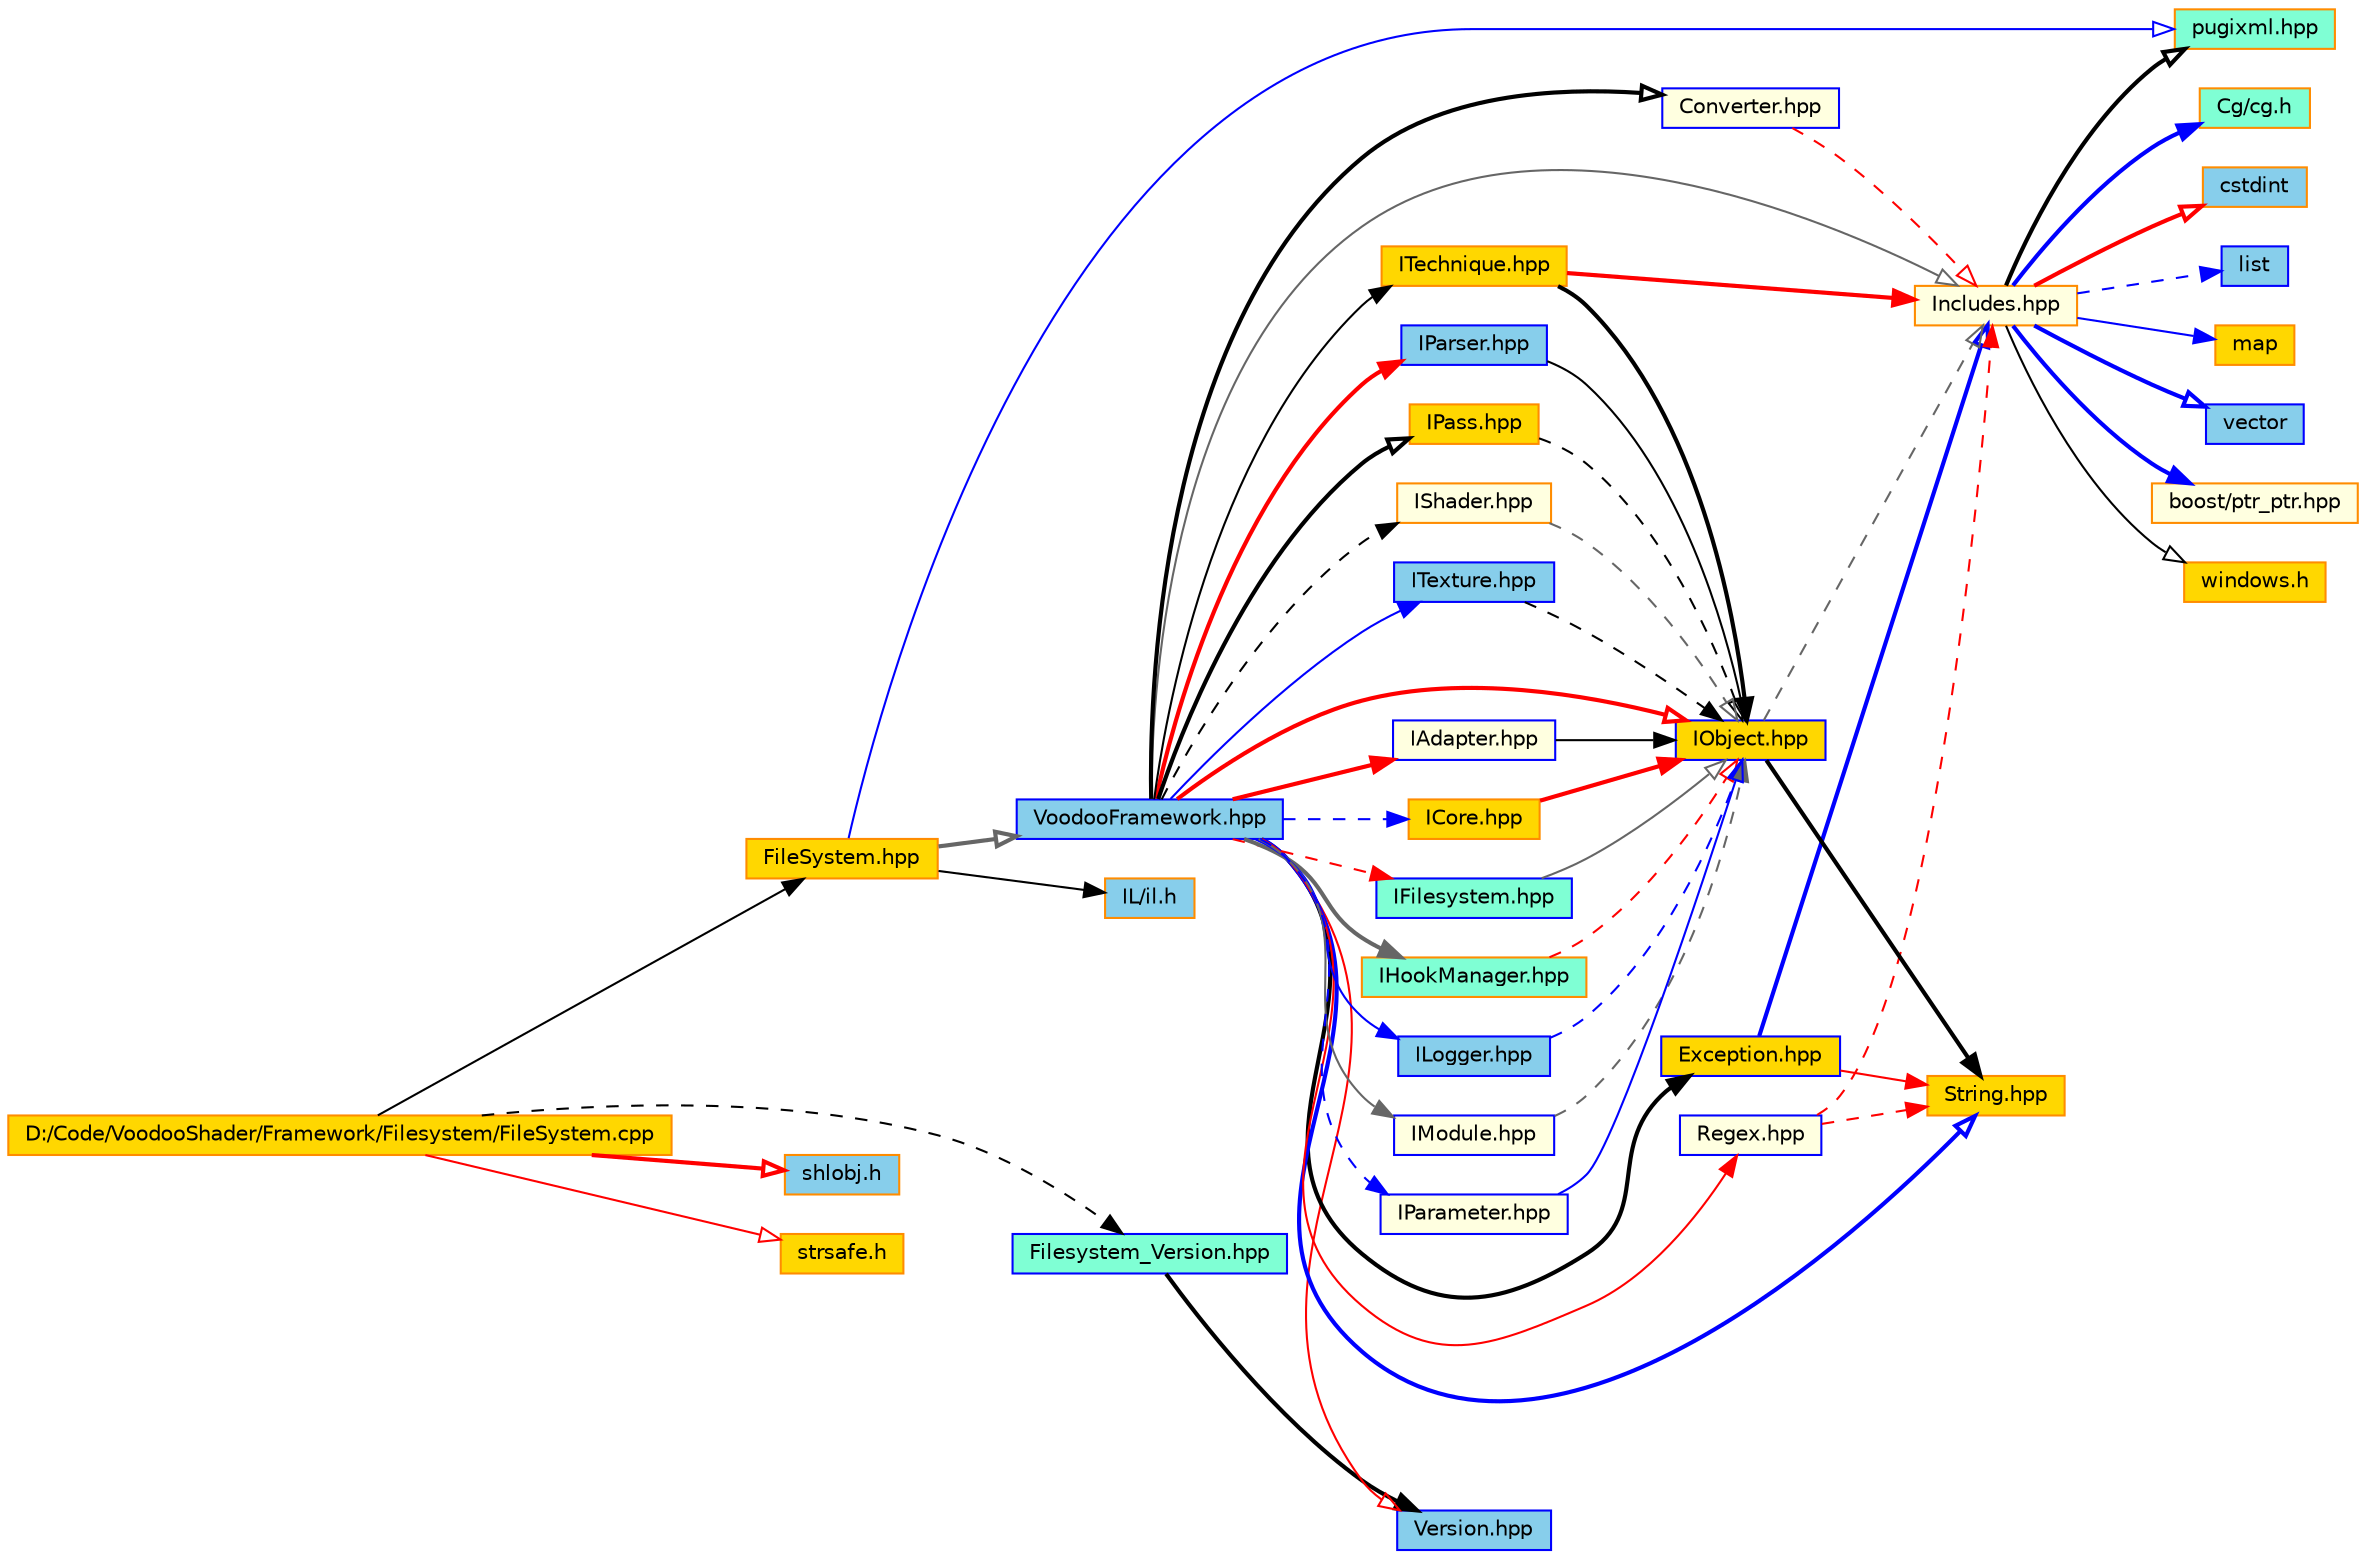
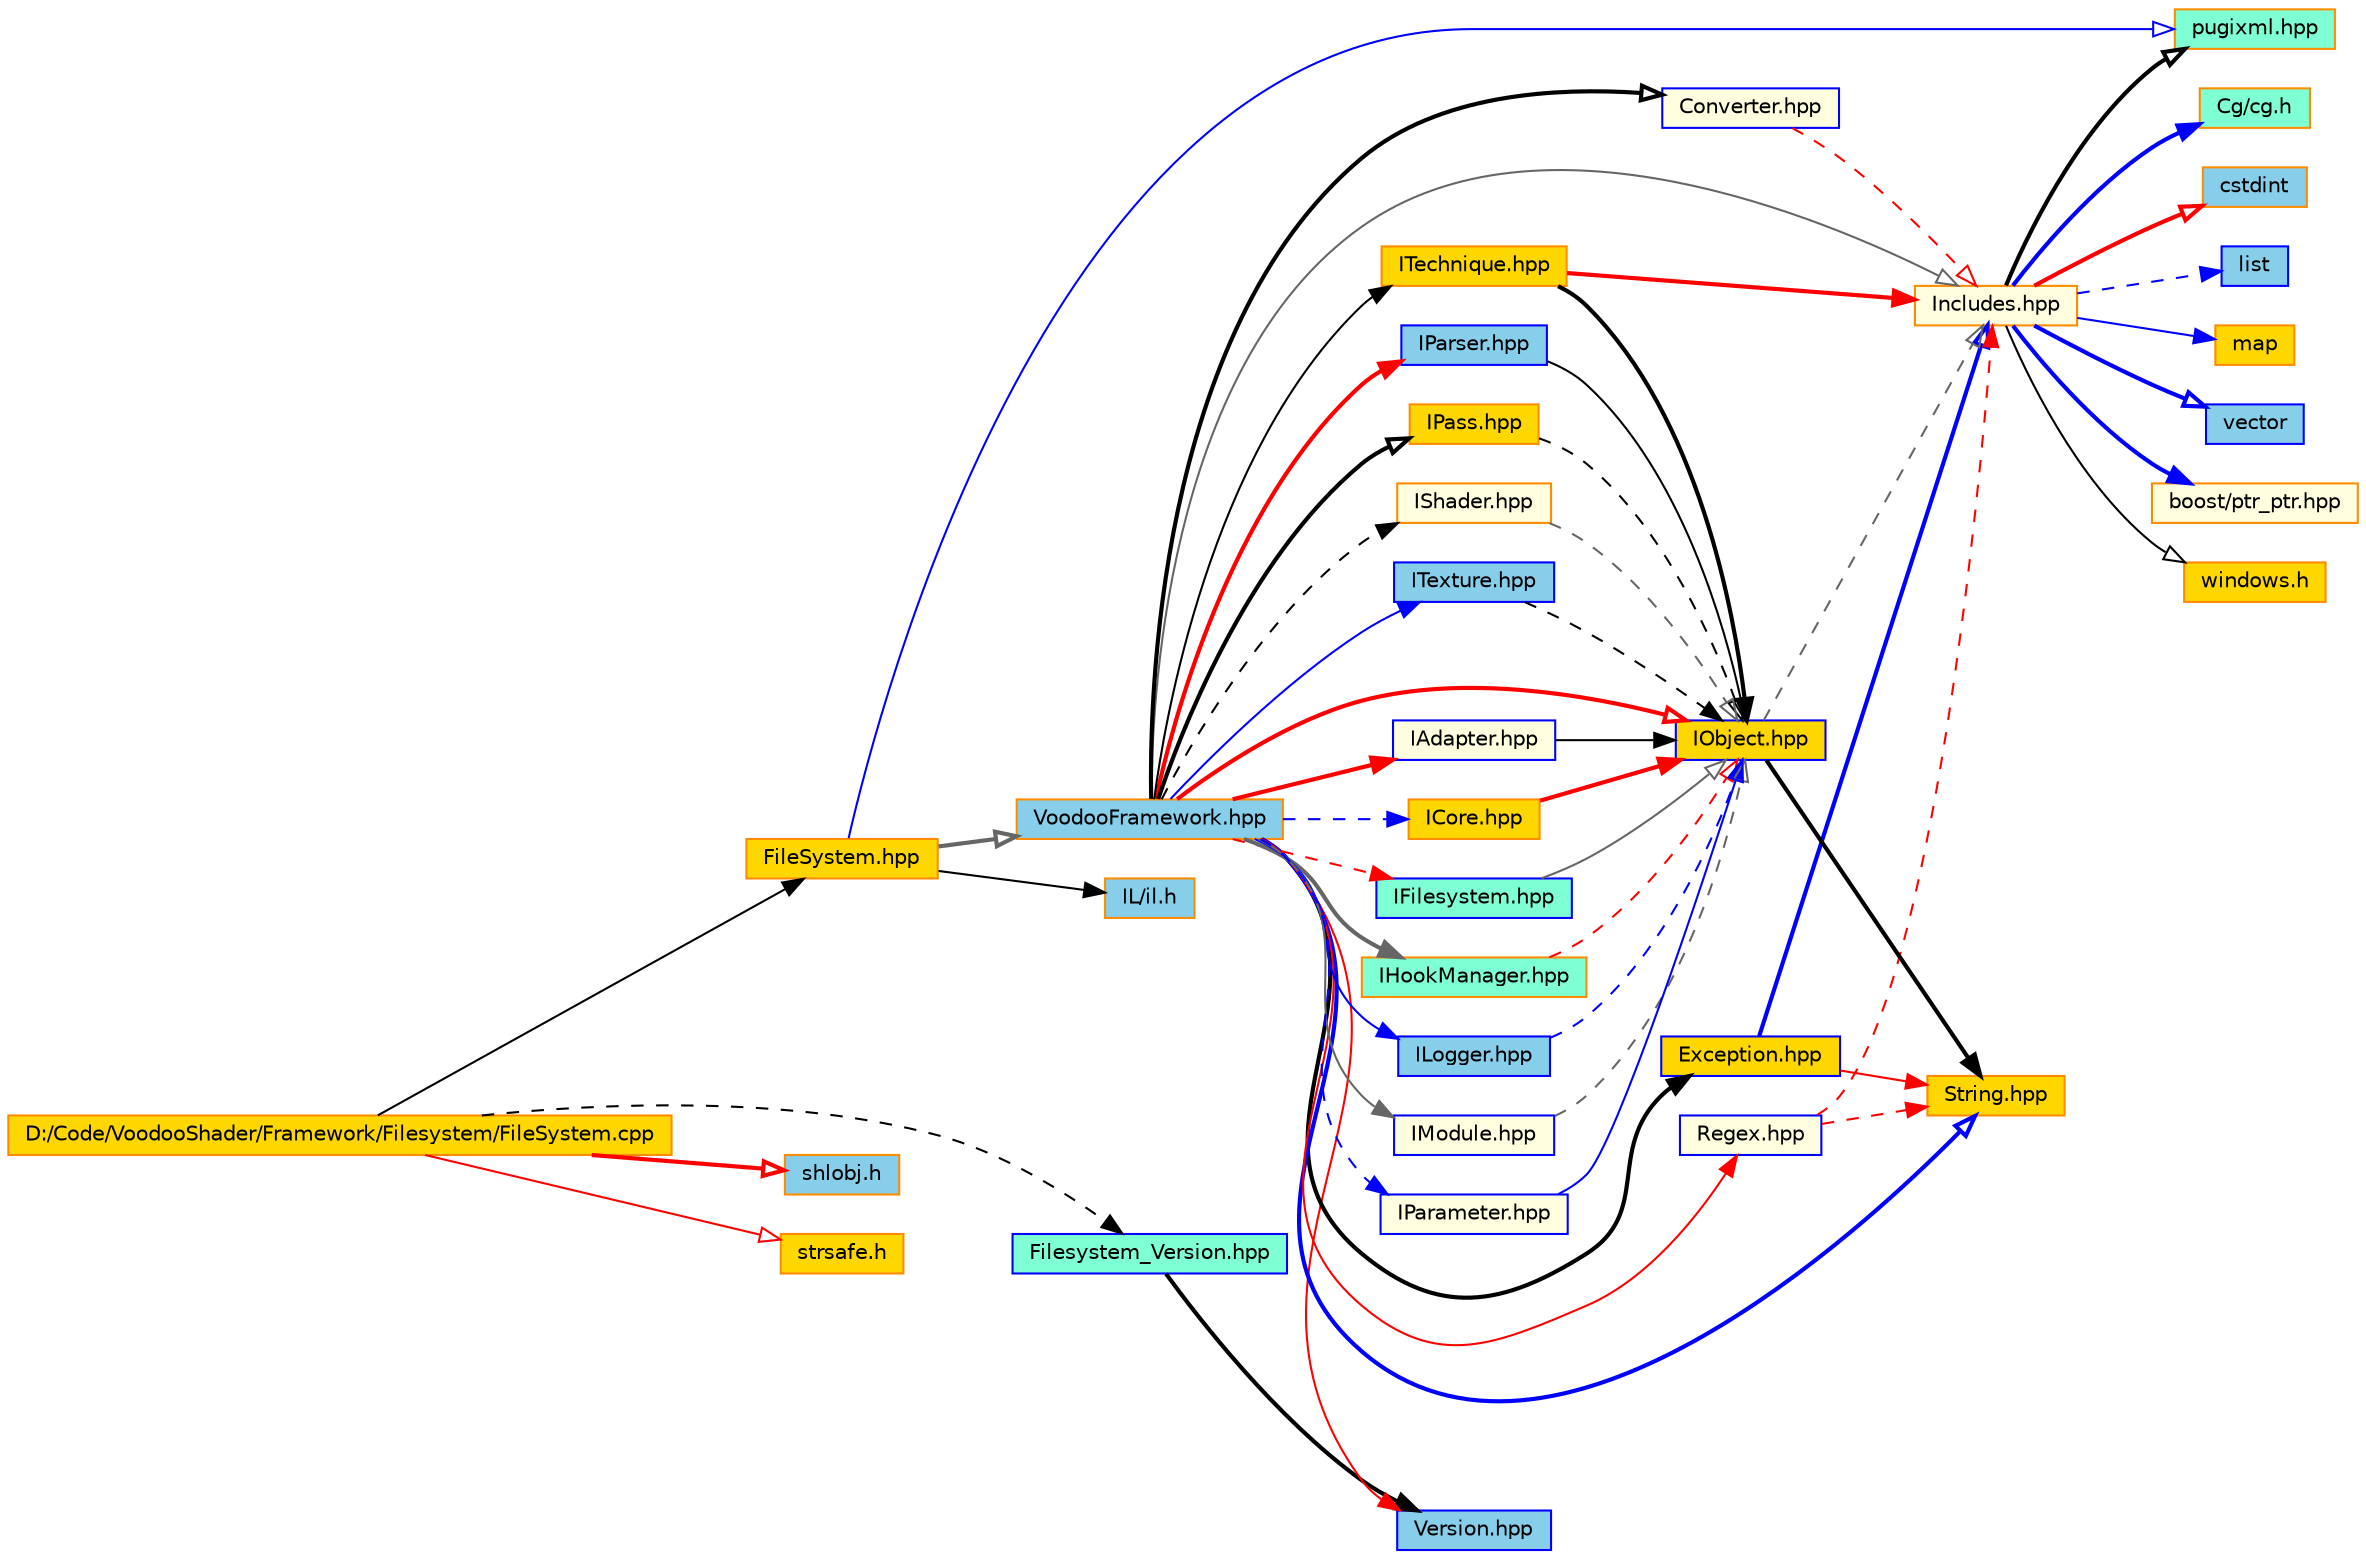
(1150, 819) -> (1150, 819)
(1632, 1043) -> (1632, 1043)
(1330, 1166) -> (1330, 1166)
